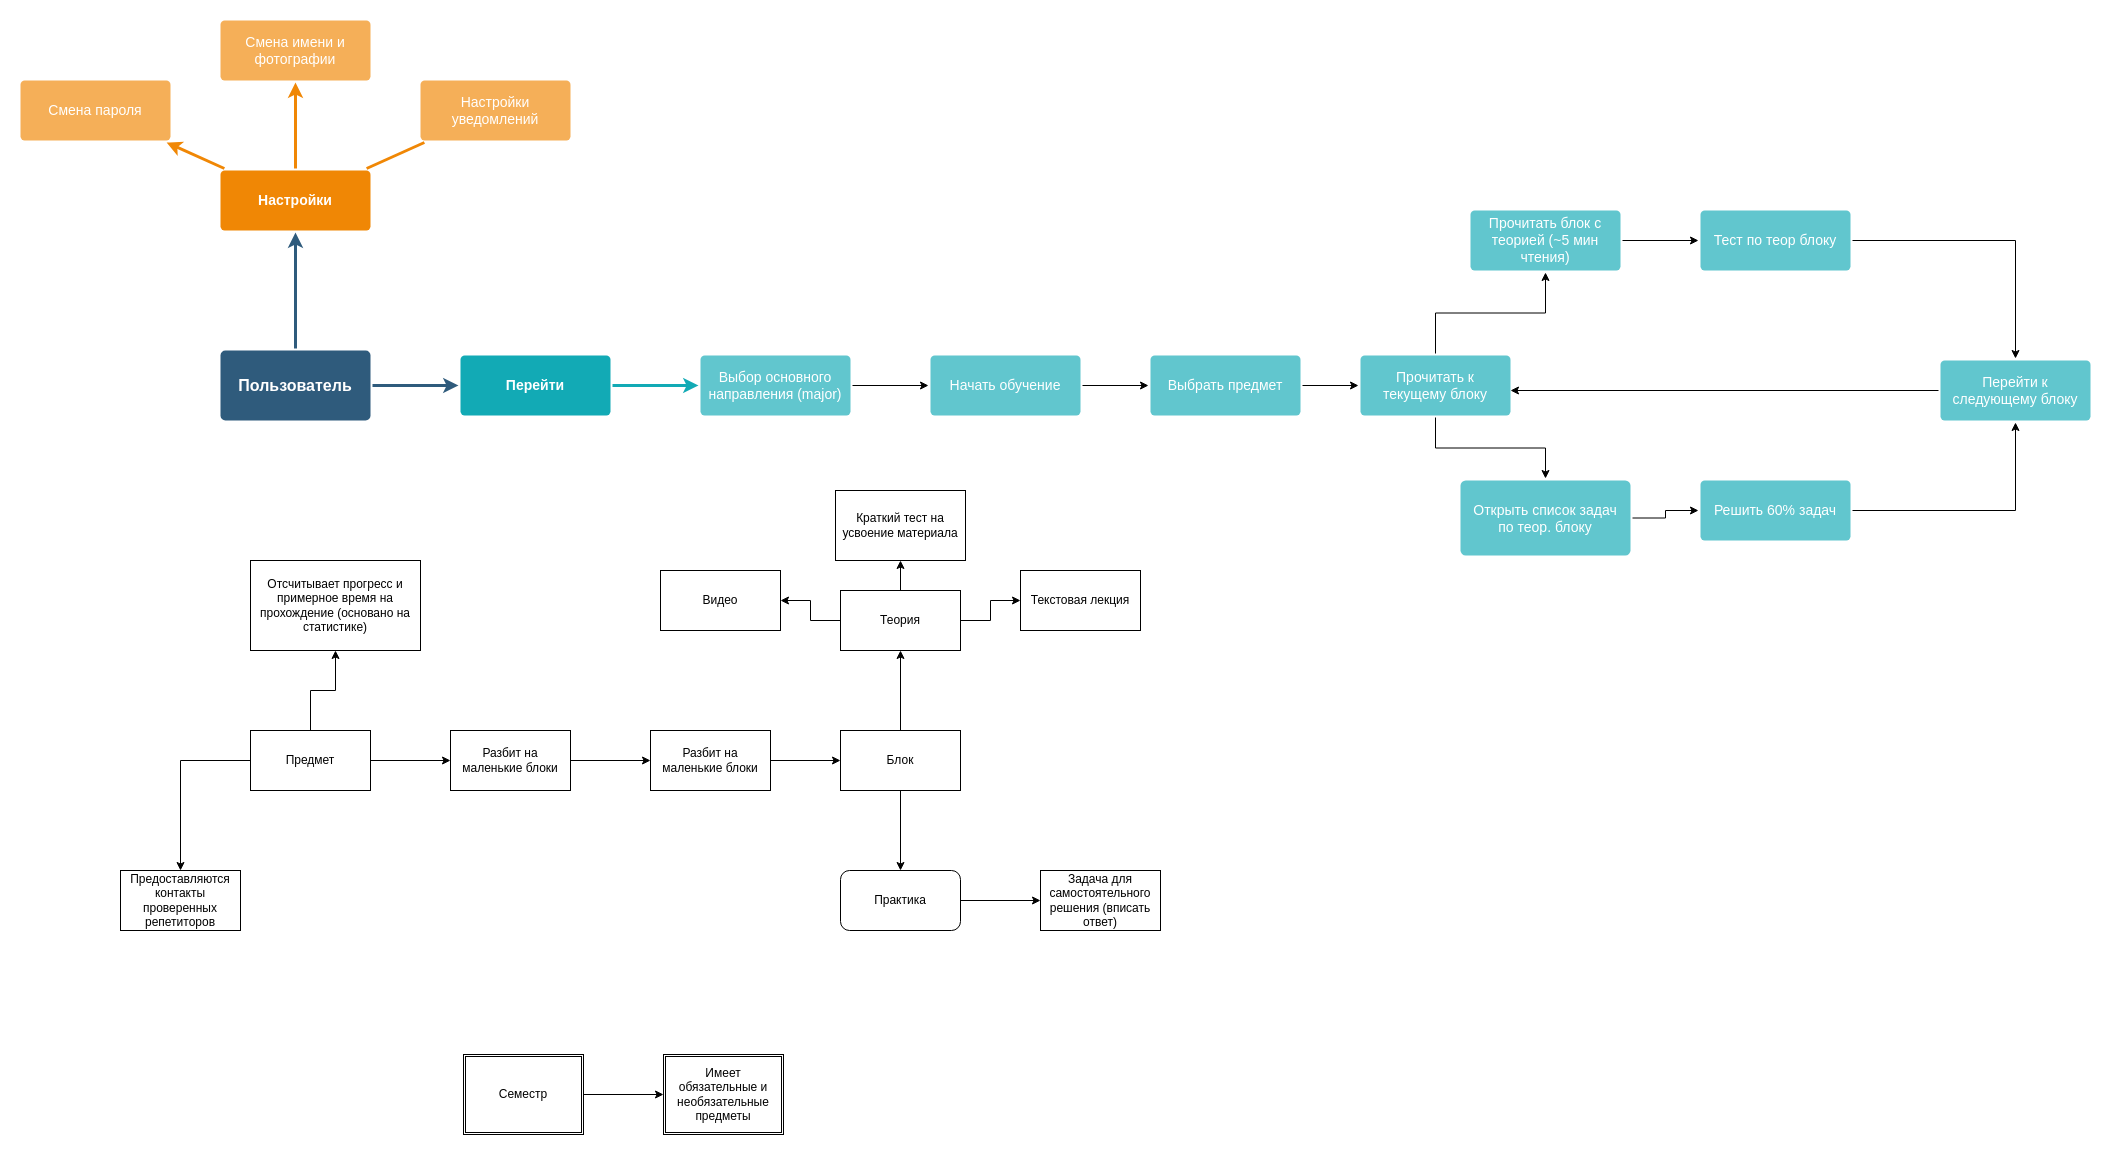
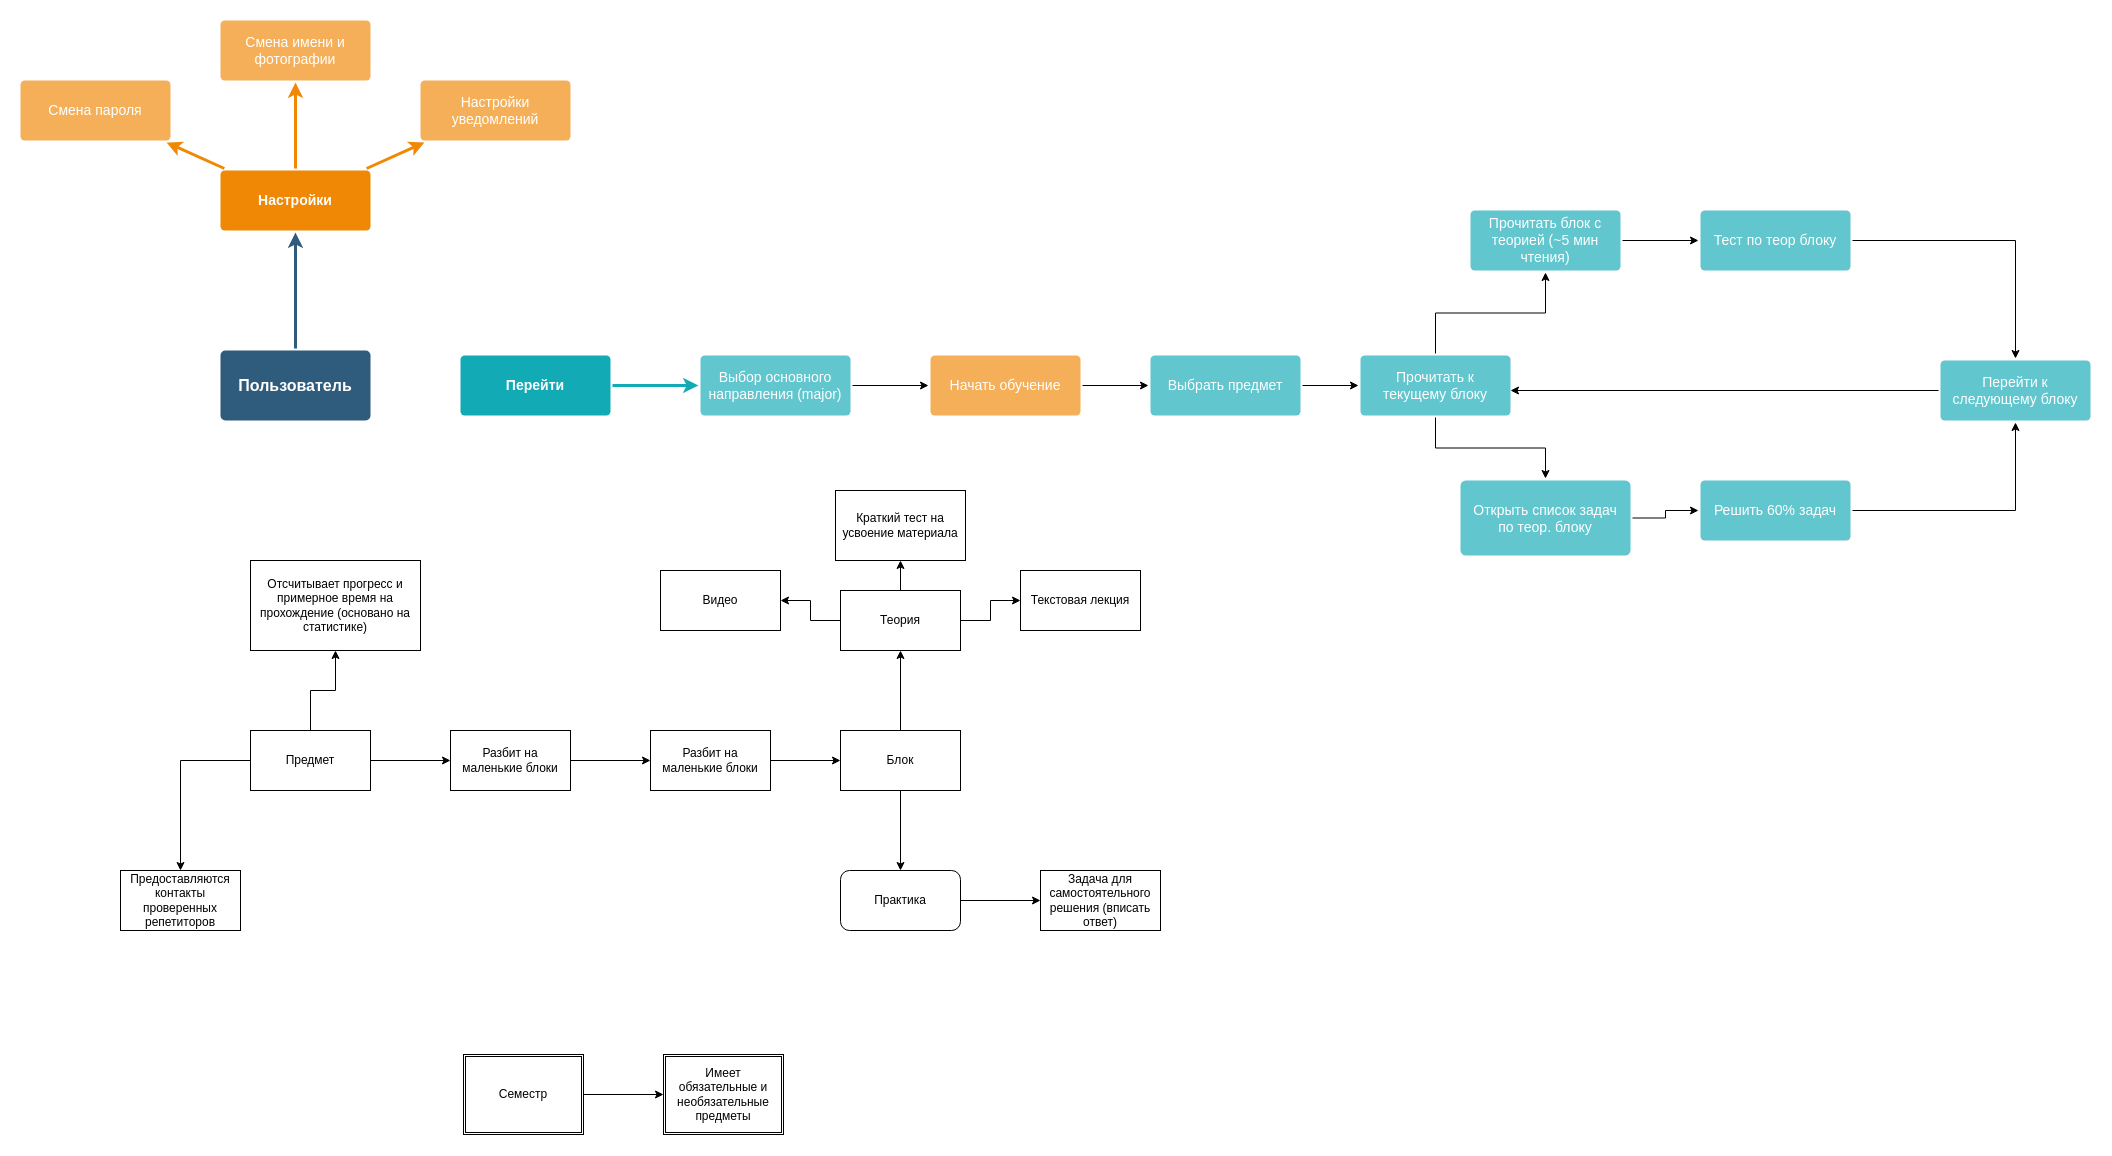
(417, 146) -> (412, 148)
(410, 386) -> none
(1006, 386) -> (1006, 386)
